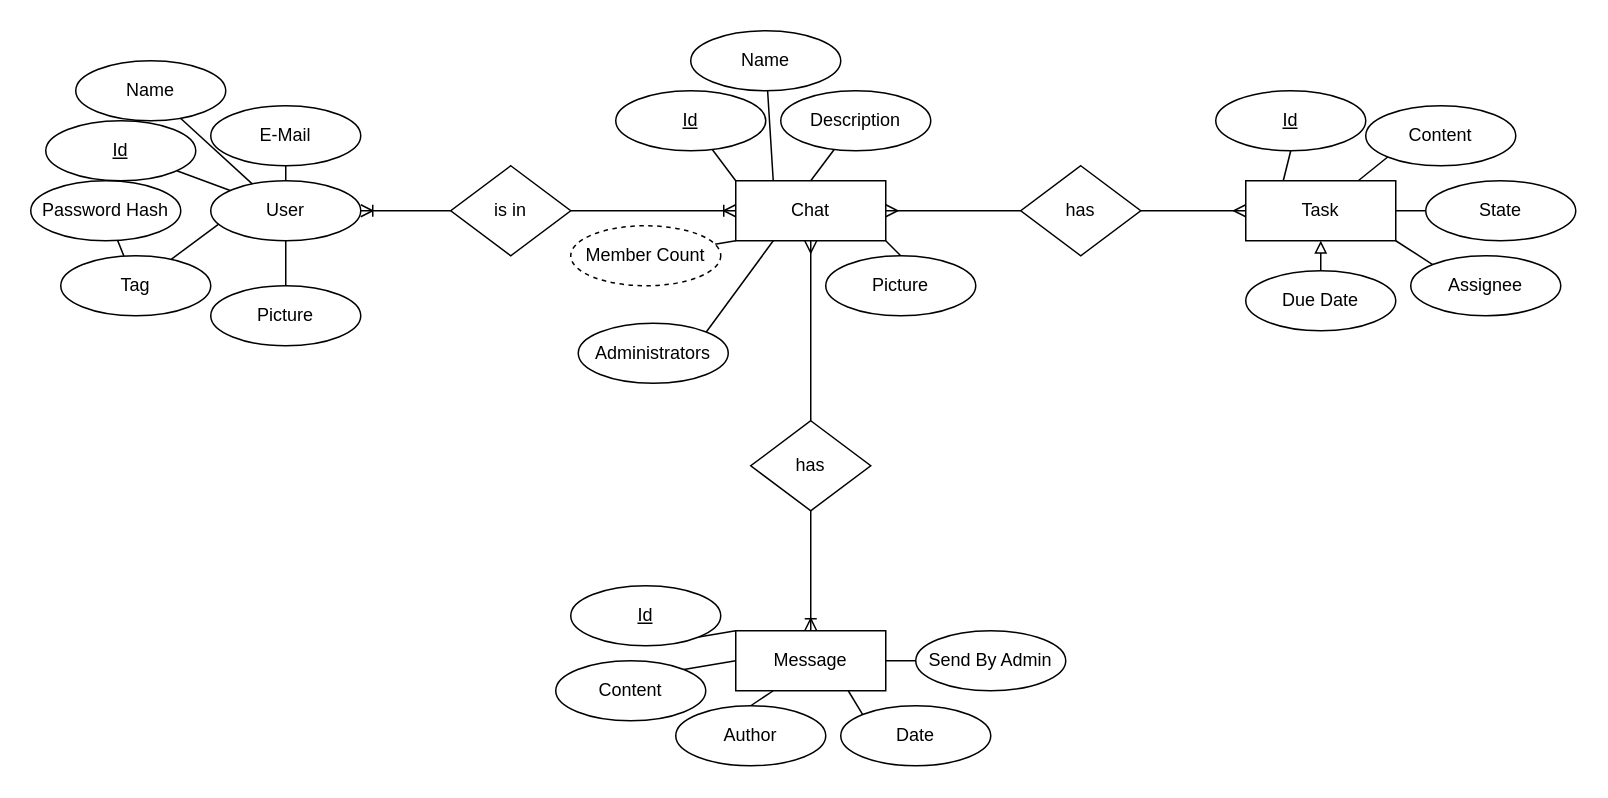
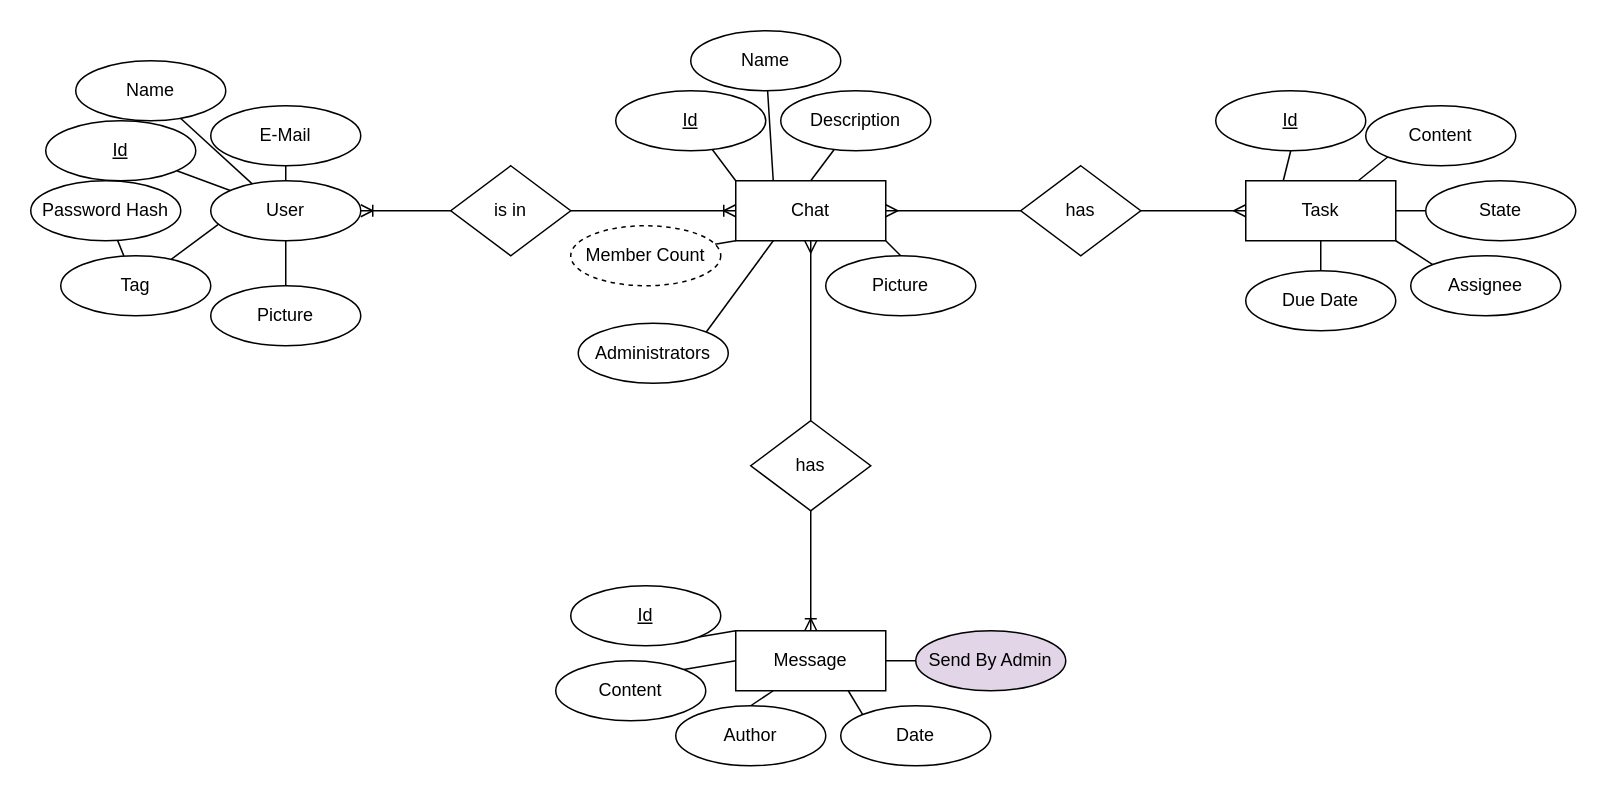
(1321, 254) -> (1321, 248)
(991, 661) -> (991, 661)
